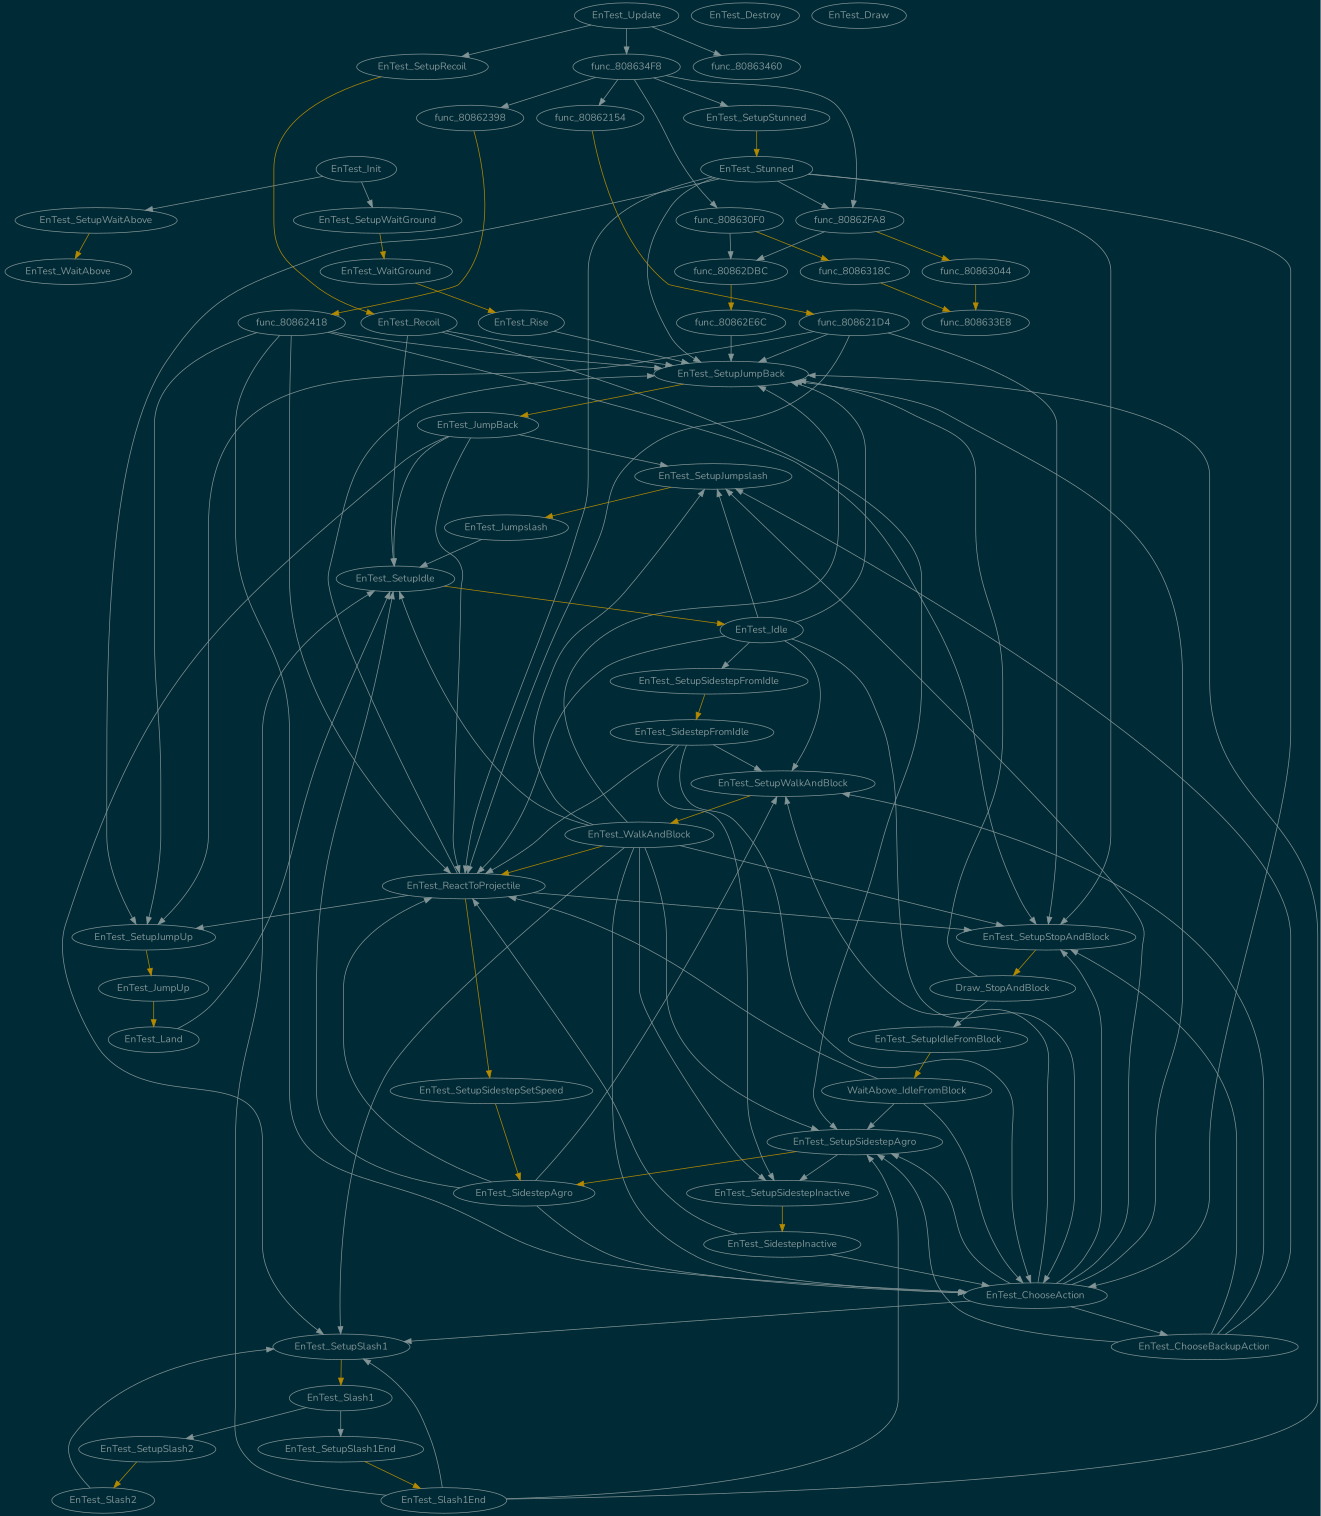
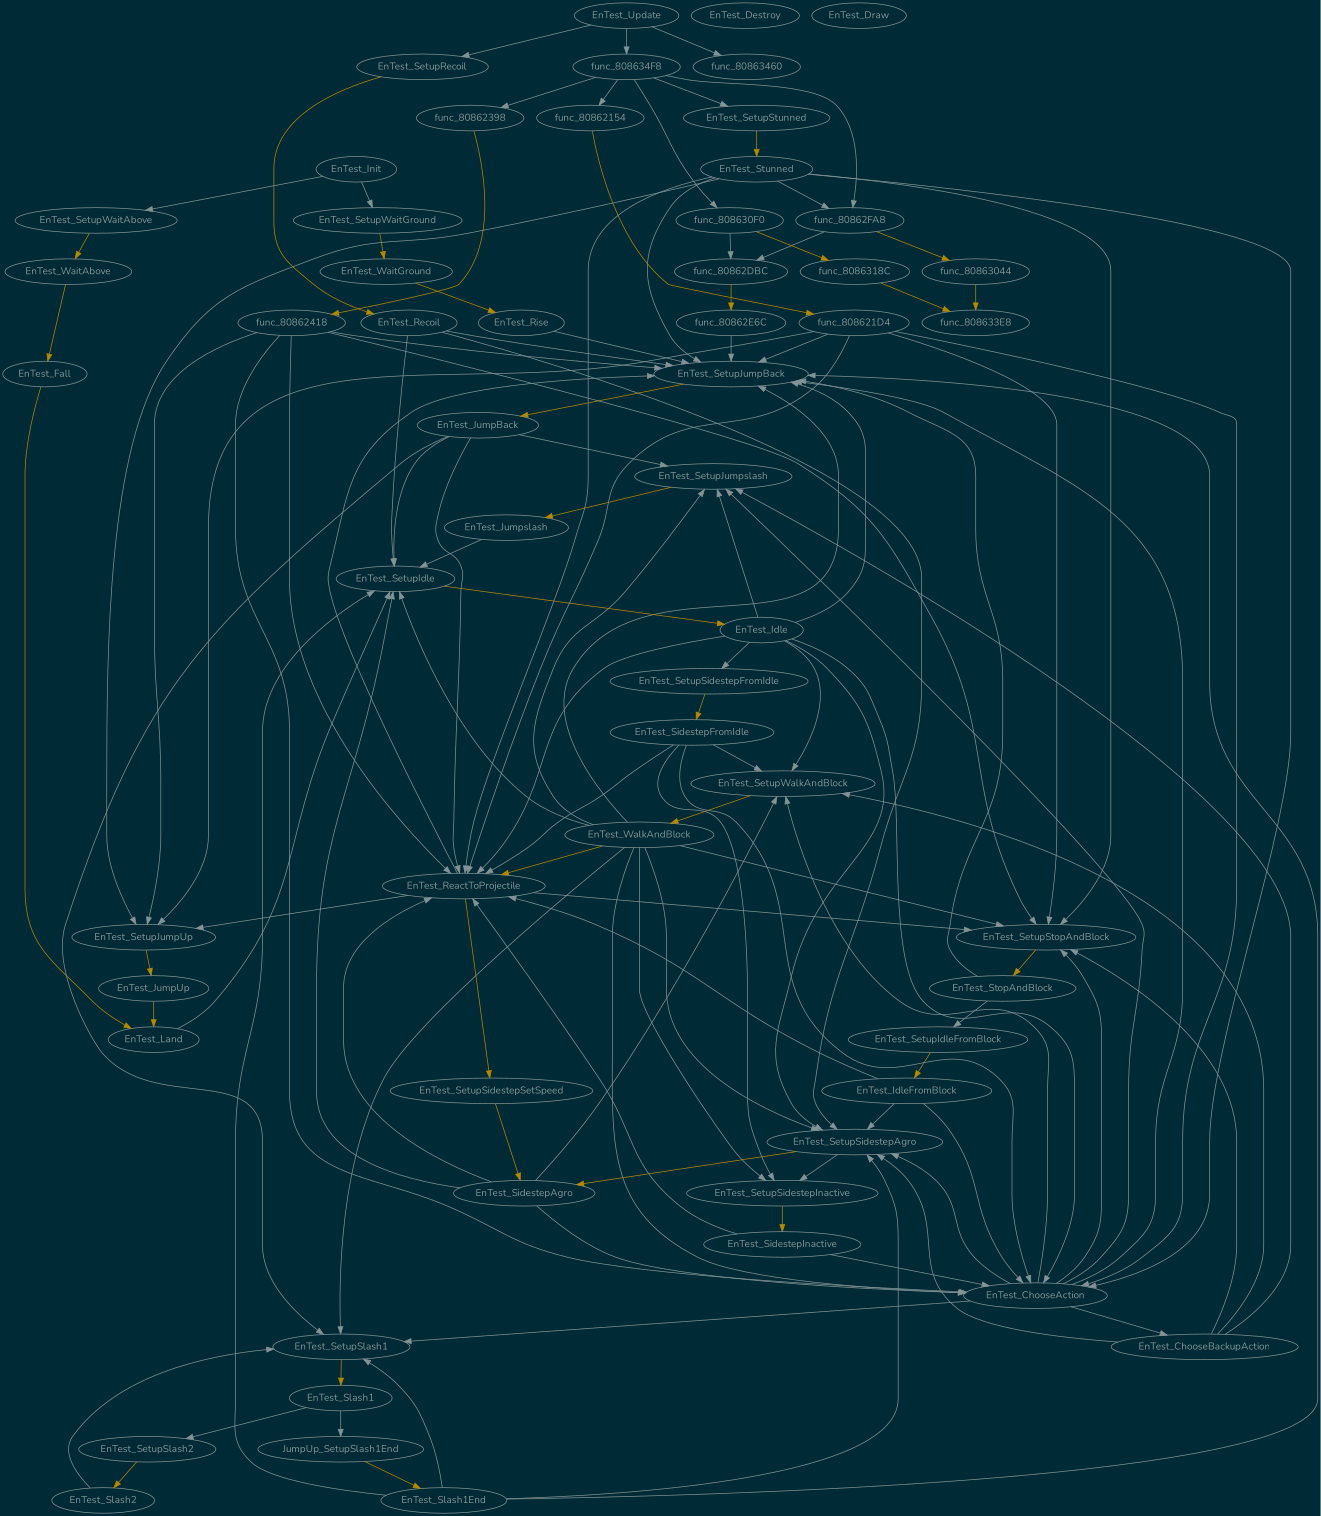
none -> (45, 374)
none -> (1237, 704)
none -> (844, 874)
(1003, 988) -> (1003, 988)
(907, 1091) -> (907, 1091)
(341, 1449) -> (341, 1449)
